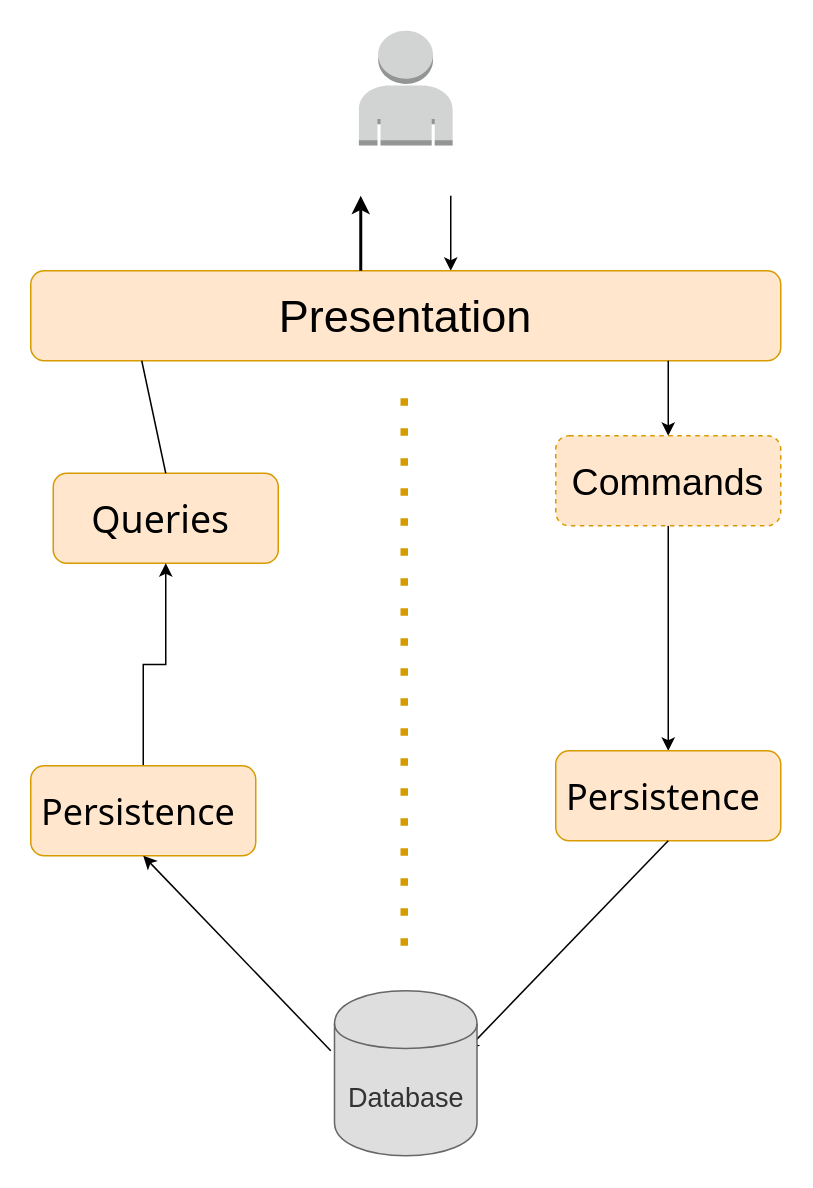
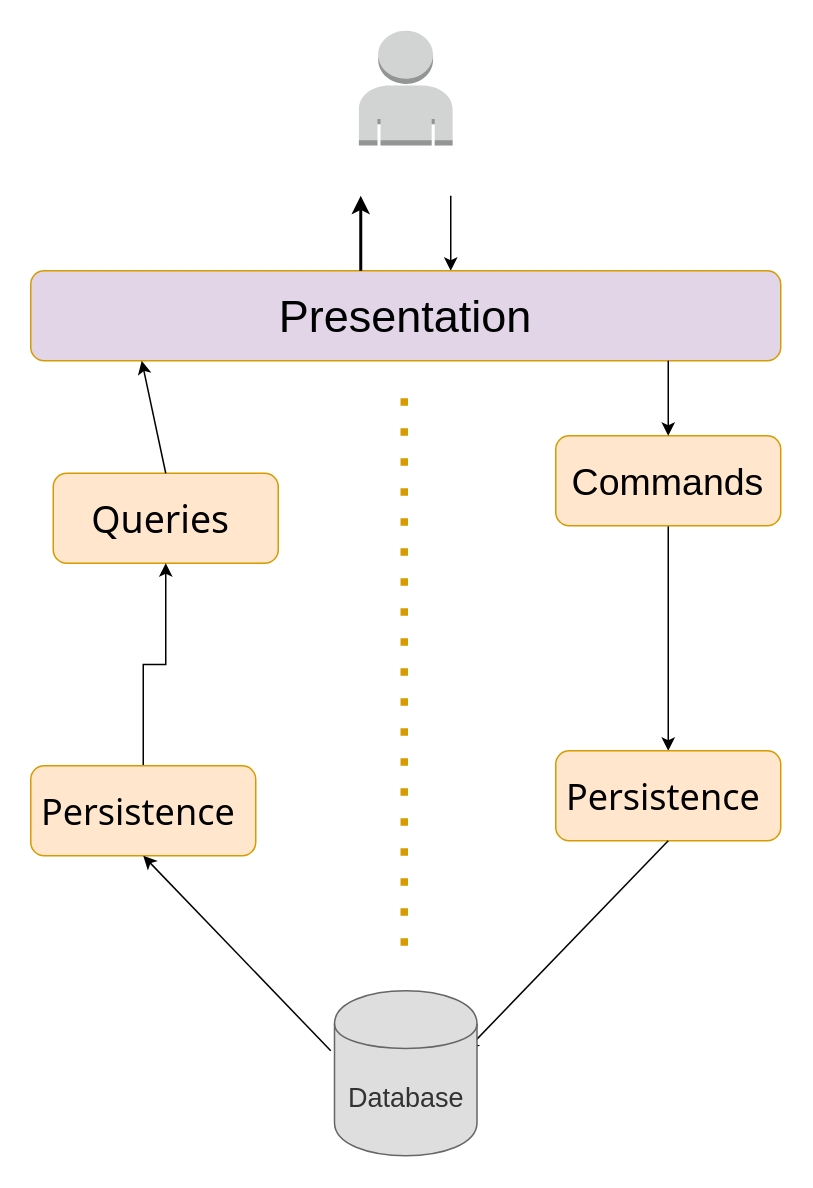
(406, 316) -> (406, 316)
(143, 368) -> (144, 372)
(668, 481) -> (668, 481)
